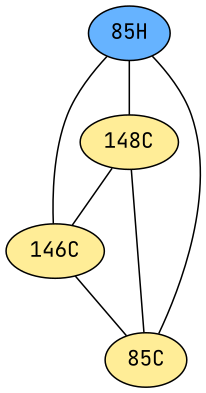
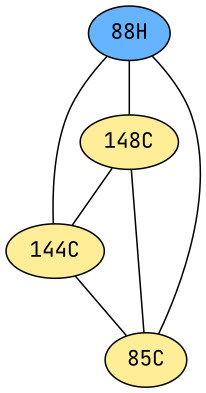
(129, 33) -> (129, 33)
(55, 251) -> (55, 251)
